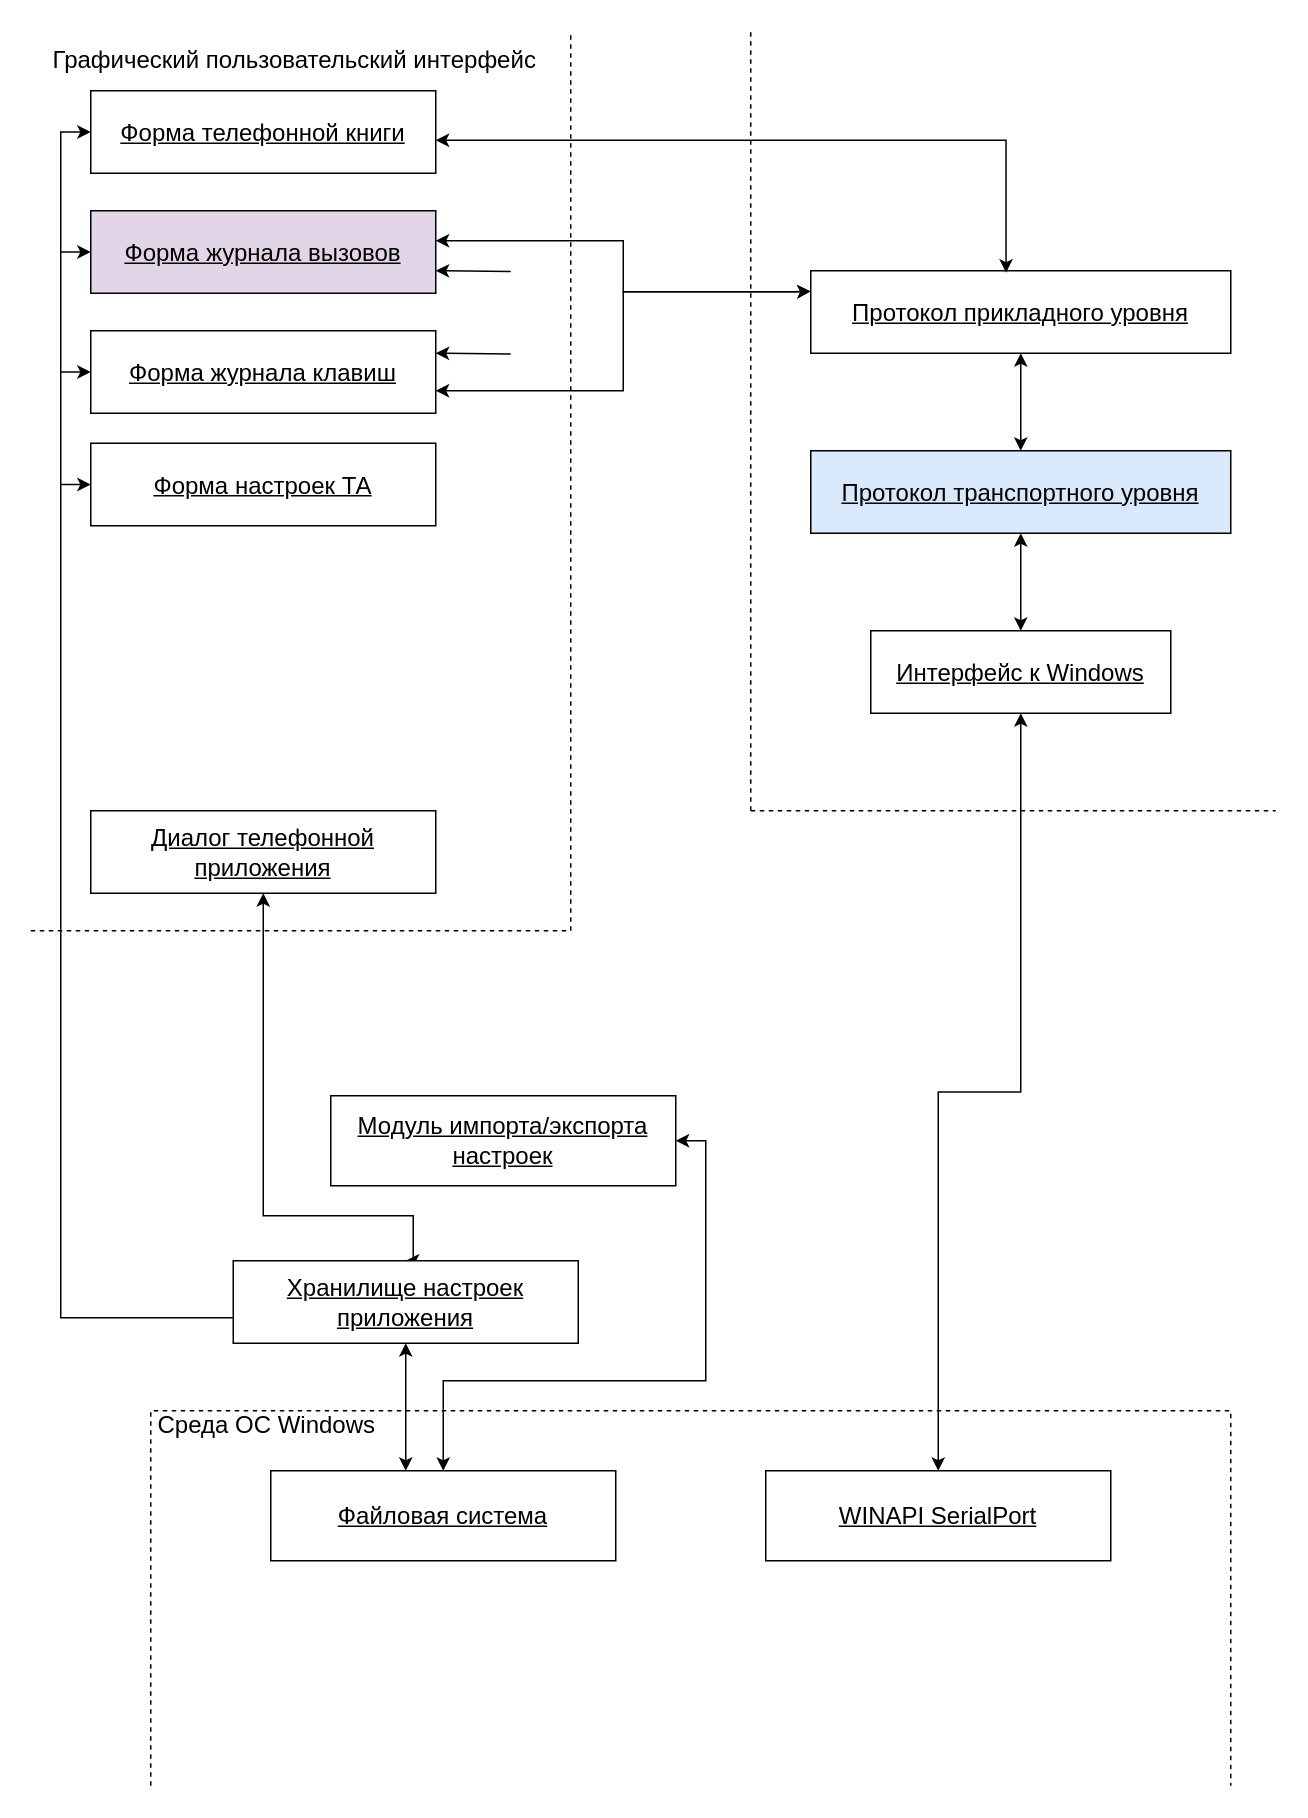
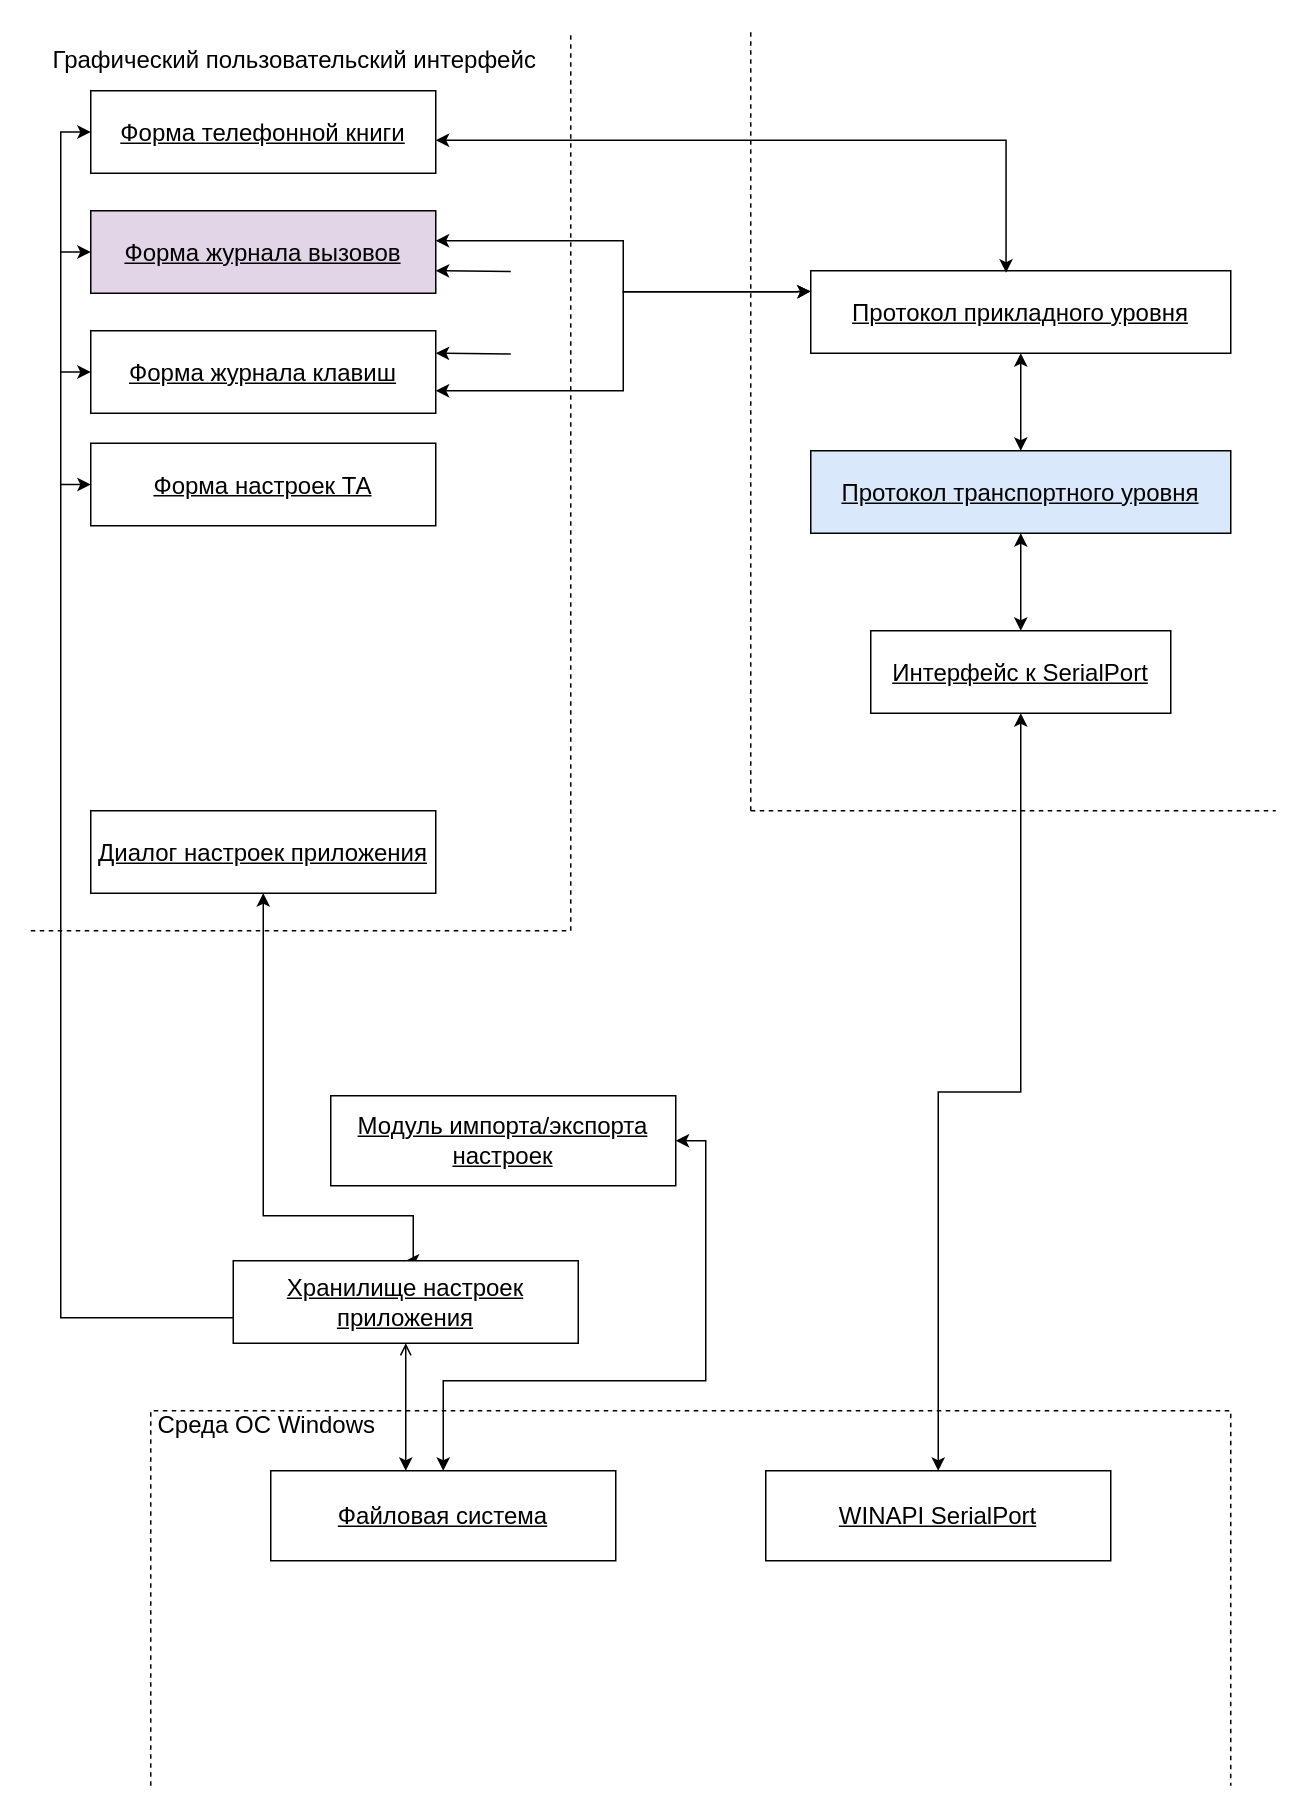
(1021, 673) -> (1021, 673)
(263, 853) -> (263, 853)
(406, 1355) -> (406, 1352)
